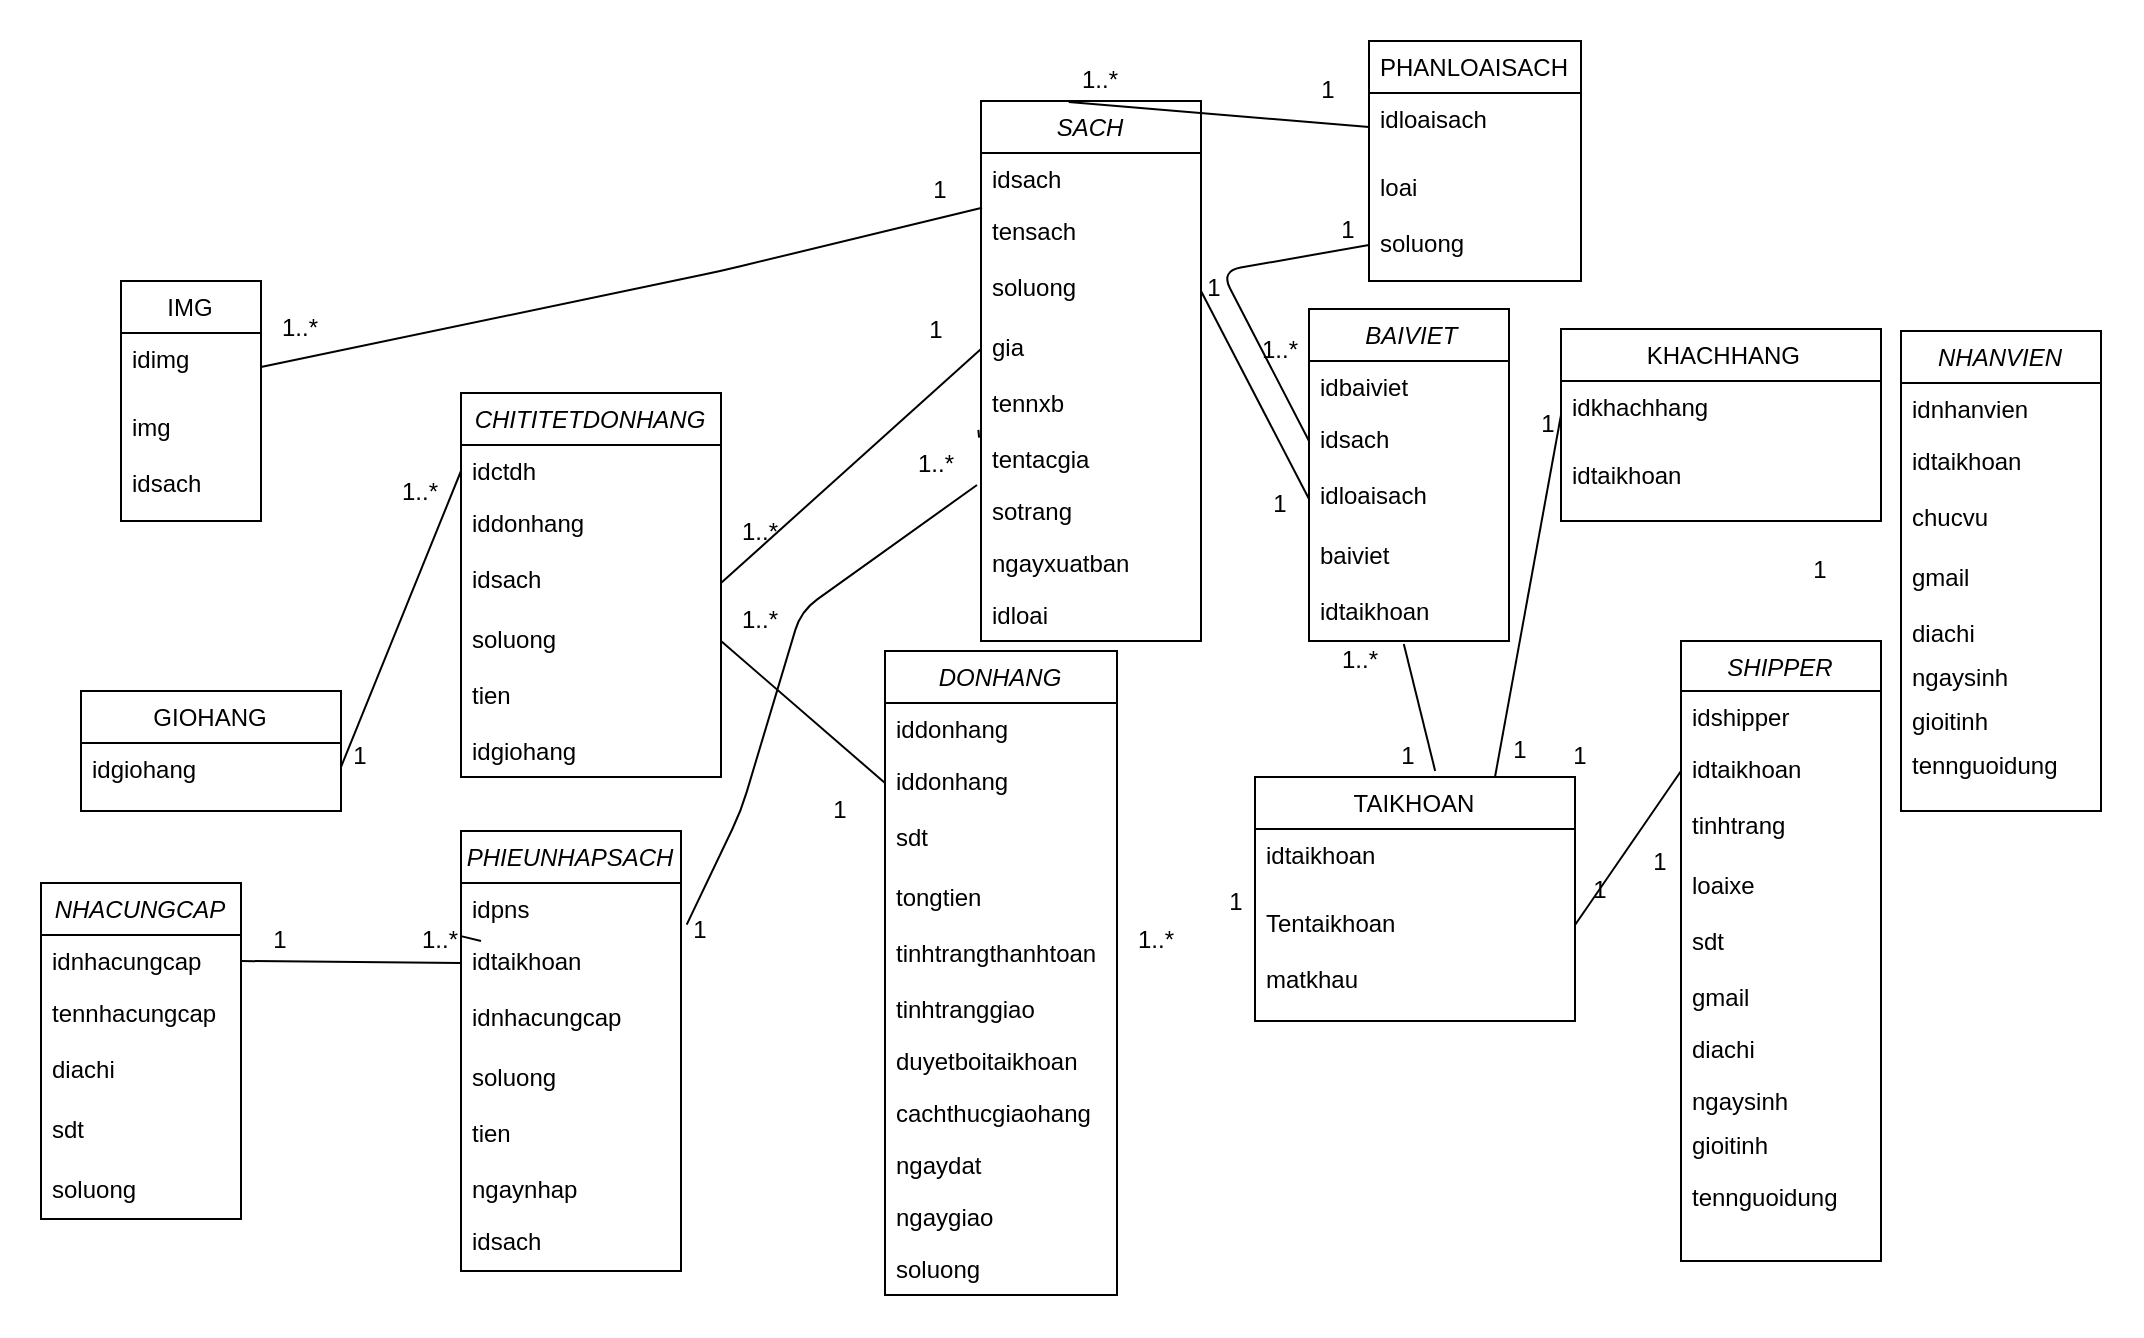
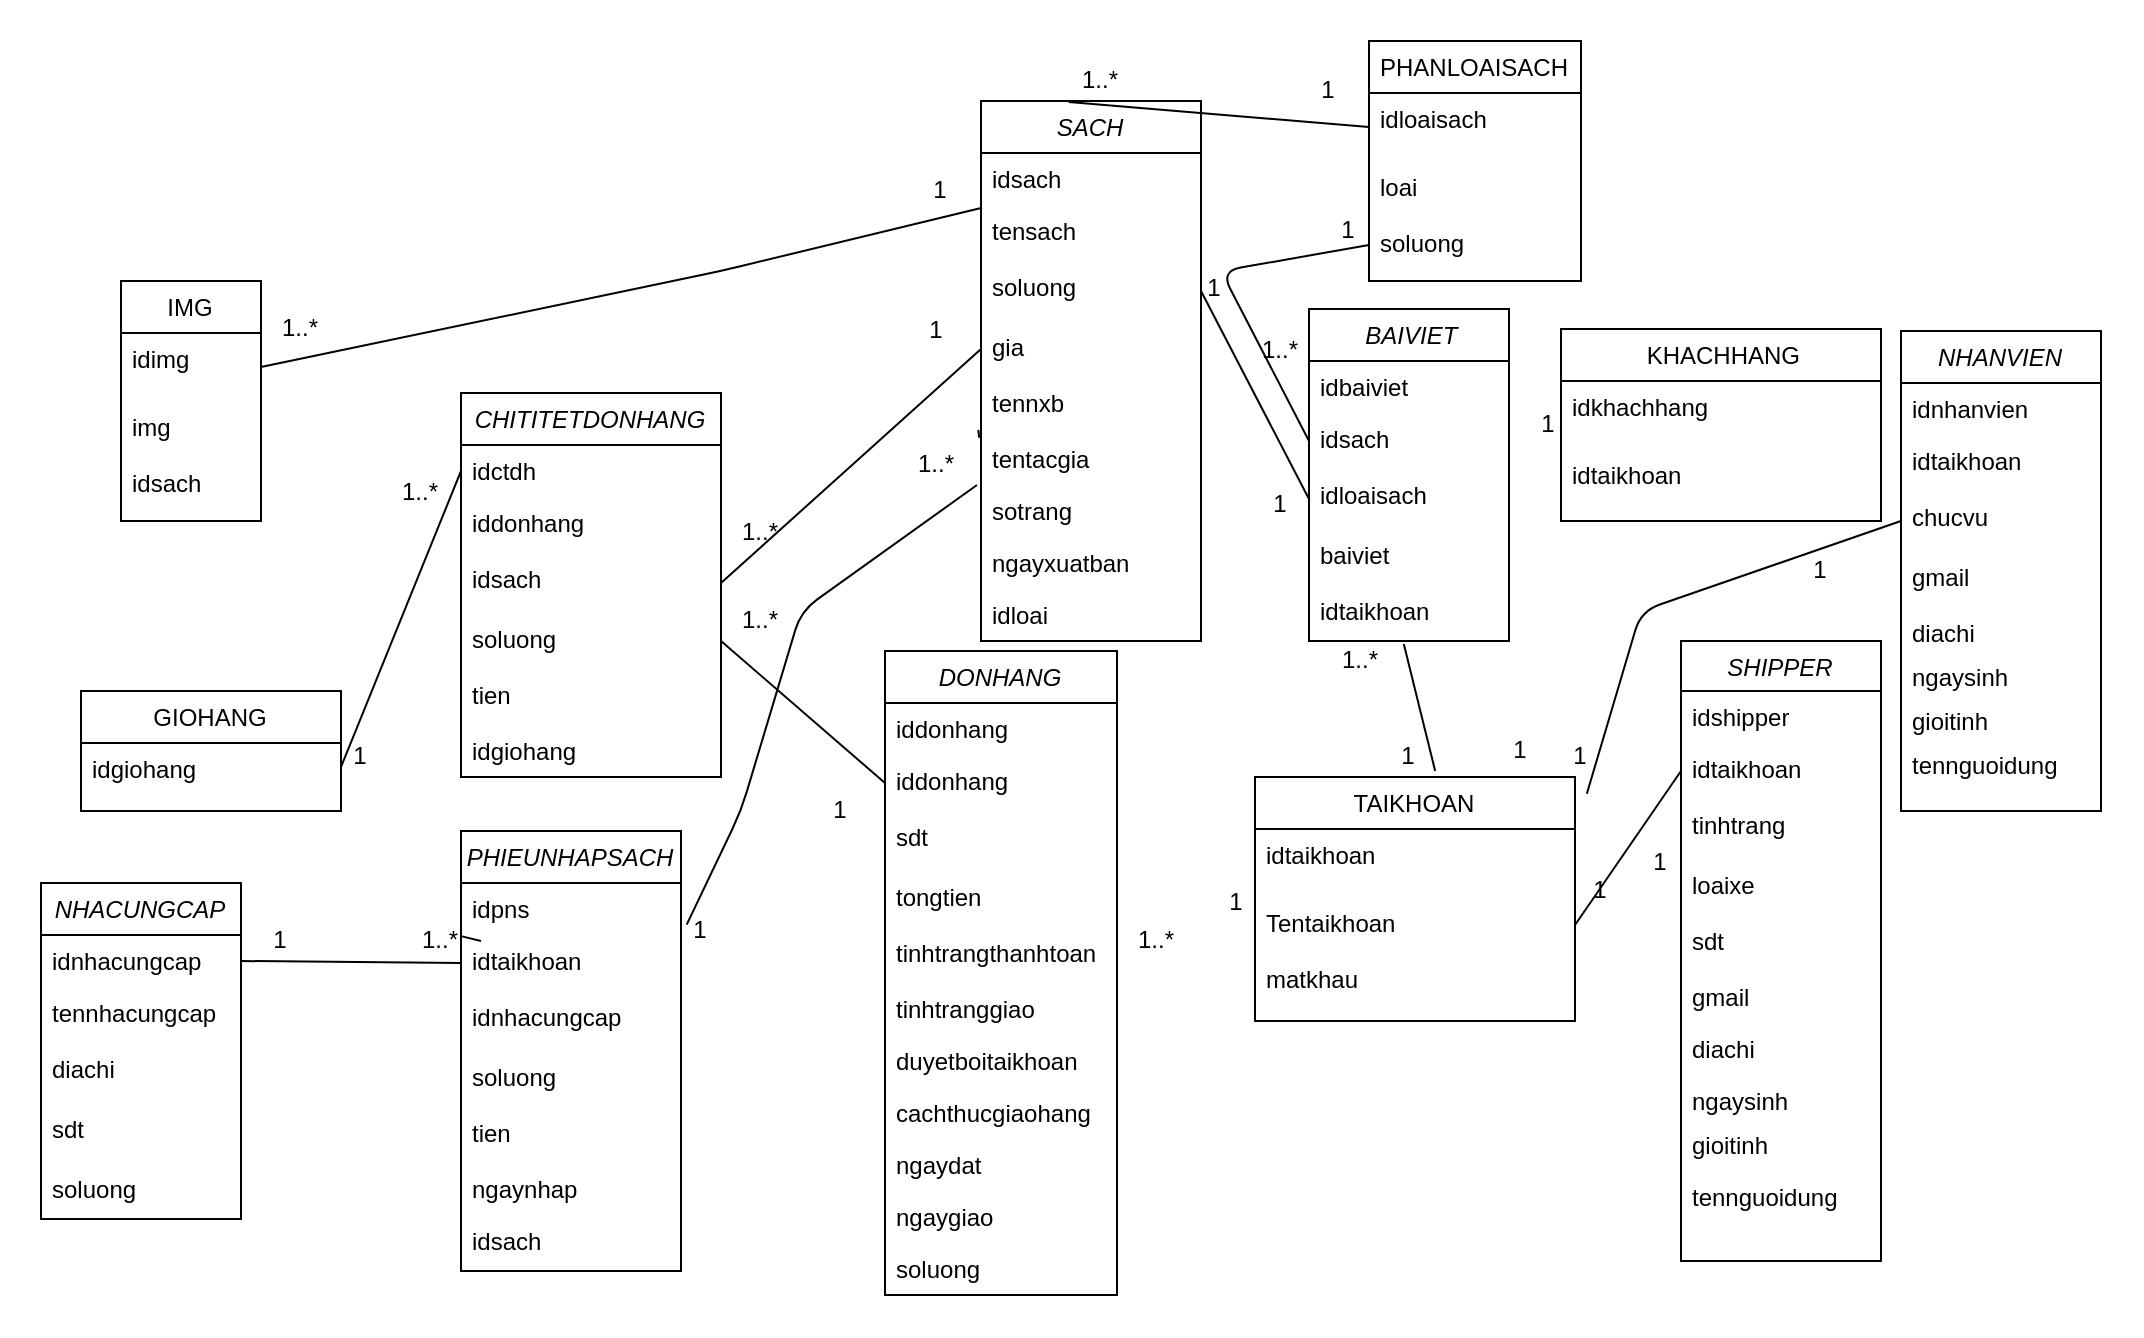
none -> (1684, 596)
(1527, 603) -> none
